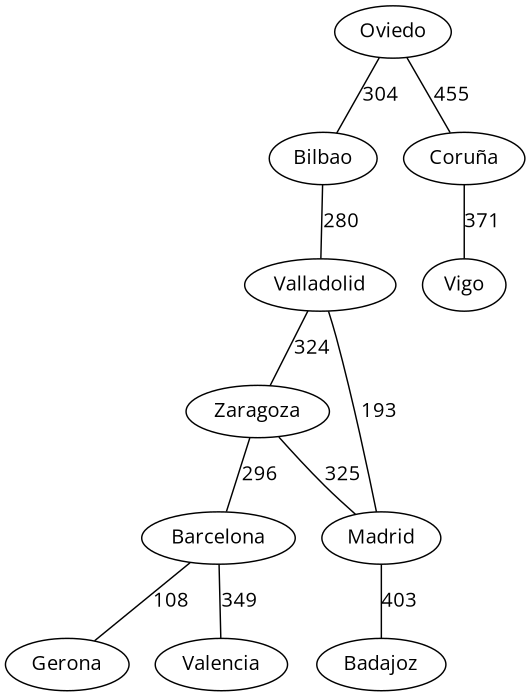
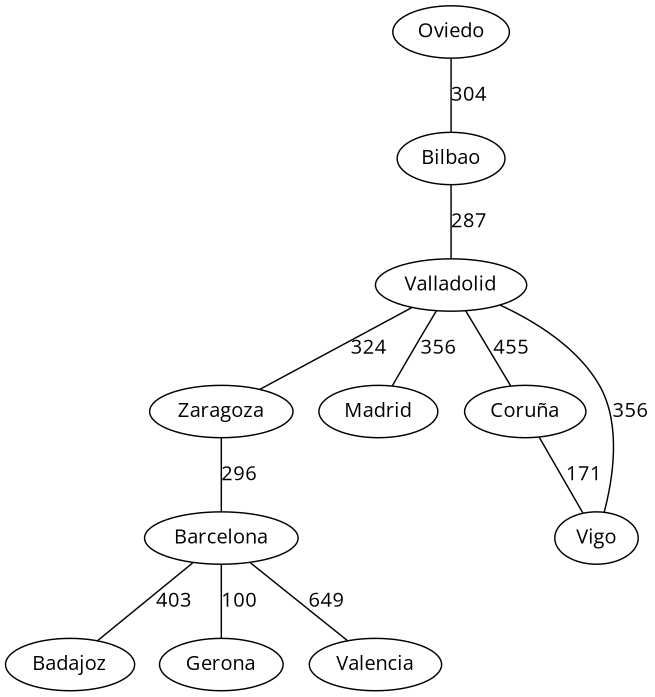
(429, 95) -> (488, 348)
(341, 222) -> (469, 222)
(482, 222) -> (584, 475)
none -> (599, 386)
(379, 412) -> (439, 348)
(316, 477) -> none
(171, 601) -> (240, 601)
(240, 601) -> (327, 601)
(381, 601) -> (145, 602)
